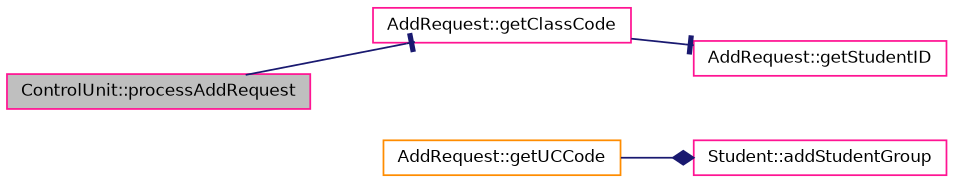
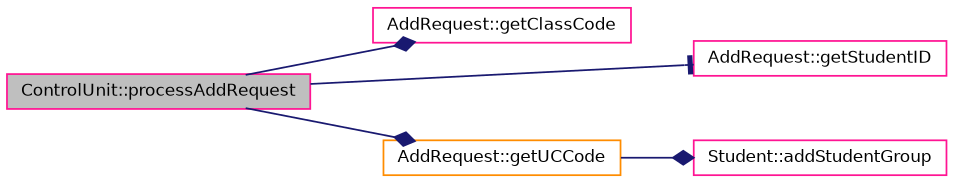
(658, 42) -> (498, 75)
(326, 59) -> (326, 59)
none -> (320, 123)
